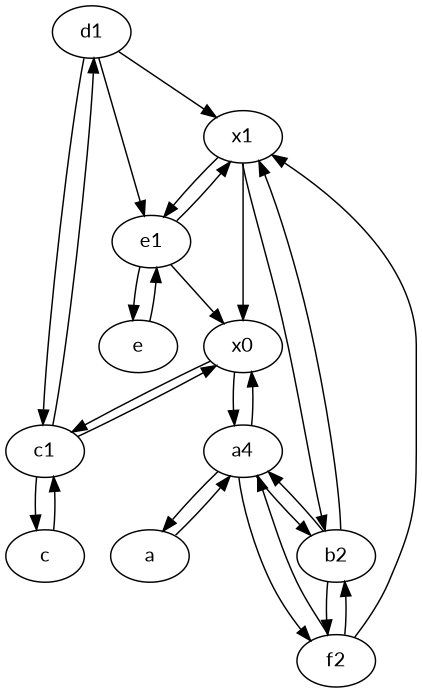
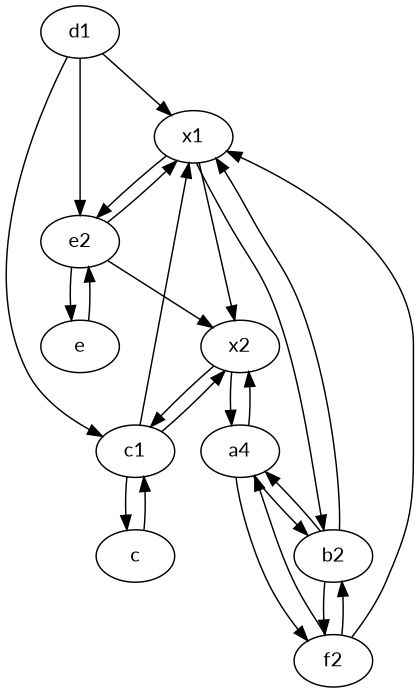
(151, 242) -> (80, 242)
(77, 250) -> (162, 308)
(243, 346) -> (240, 346)
(150, 556) -> none
